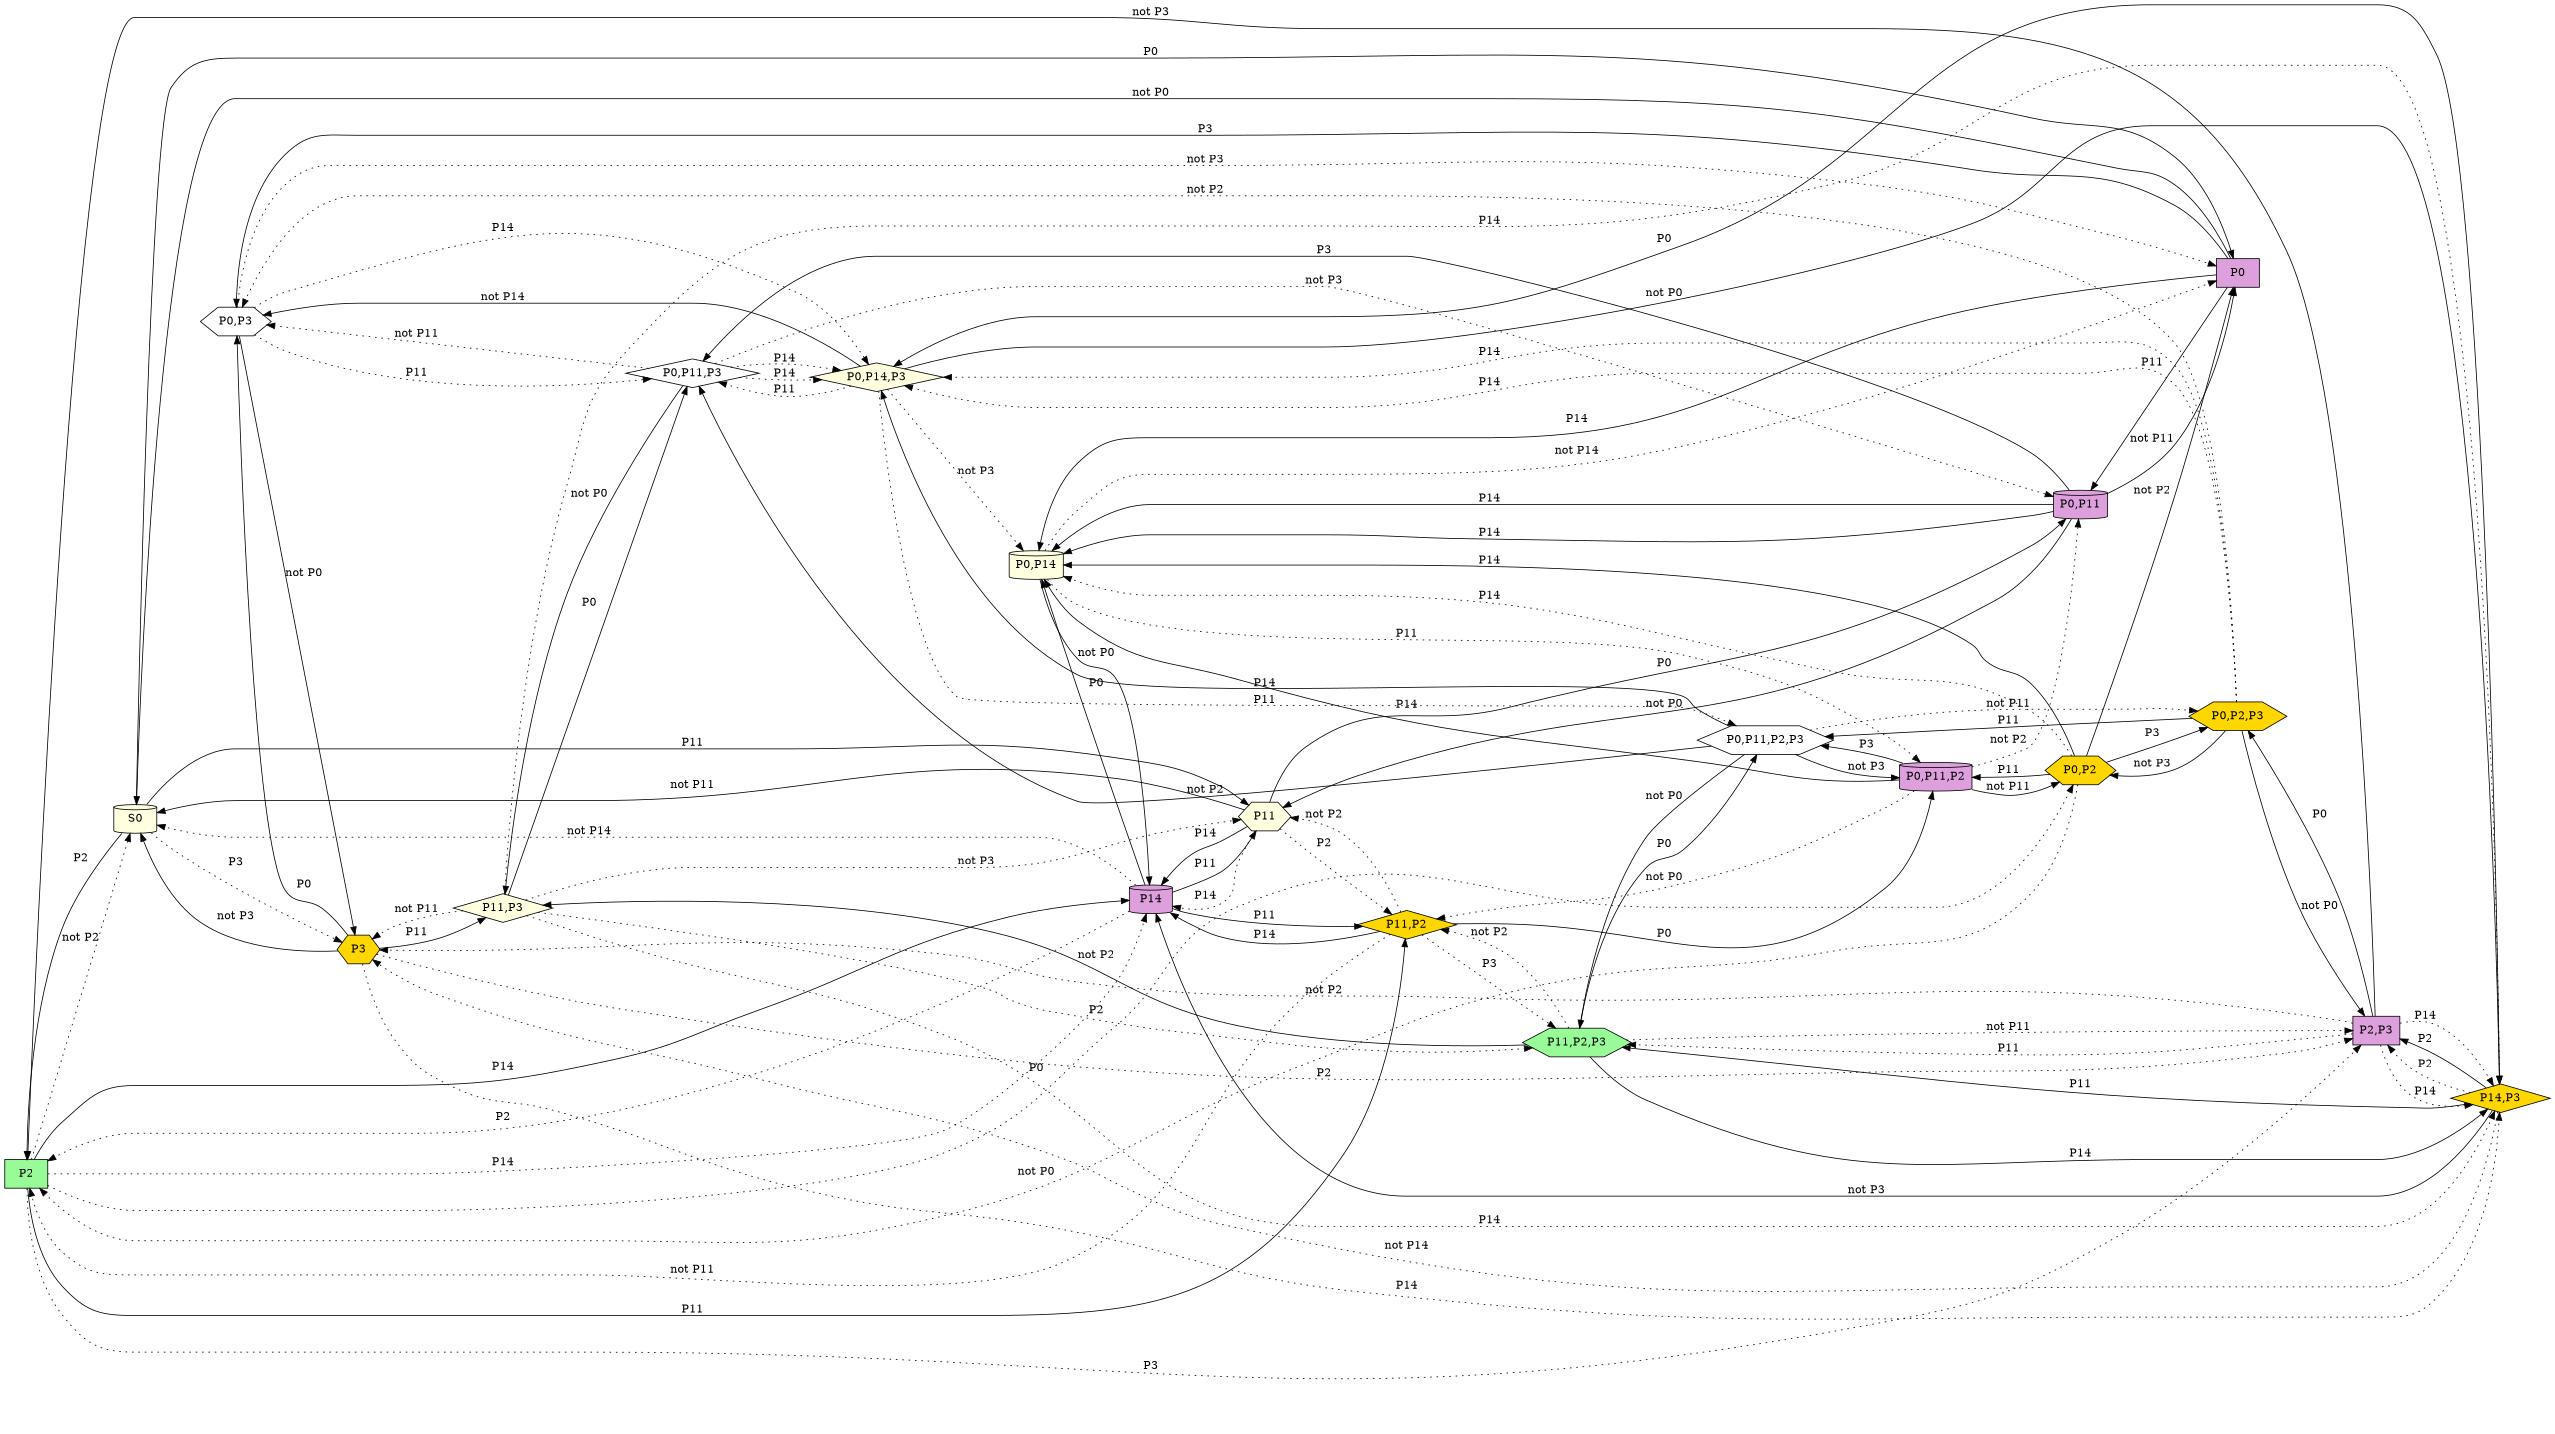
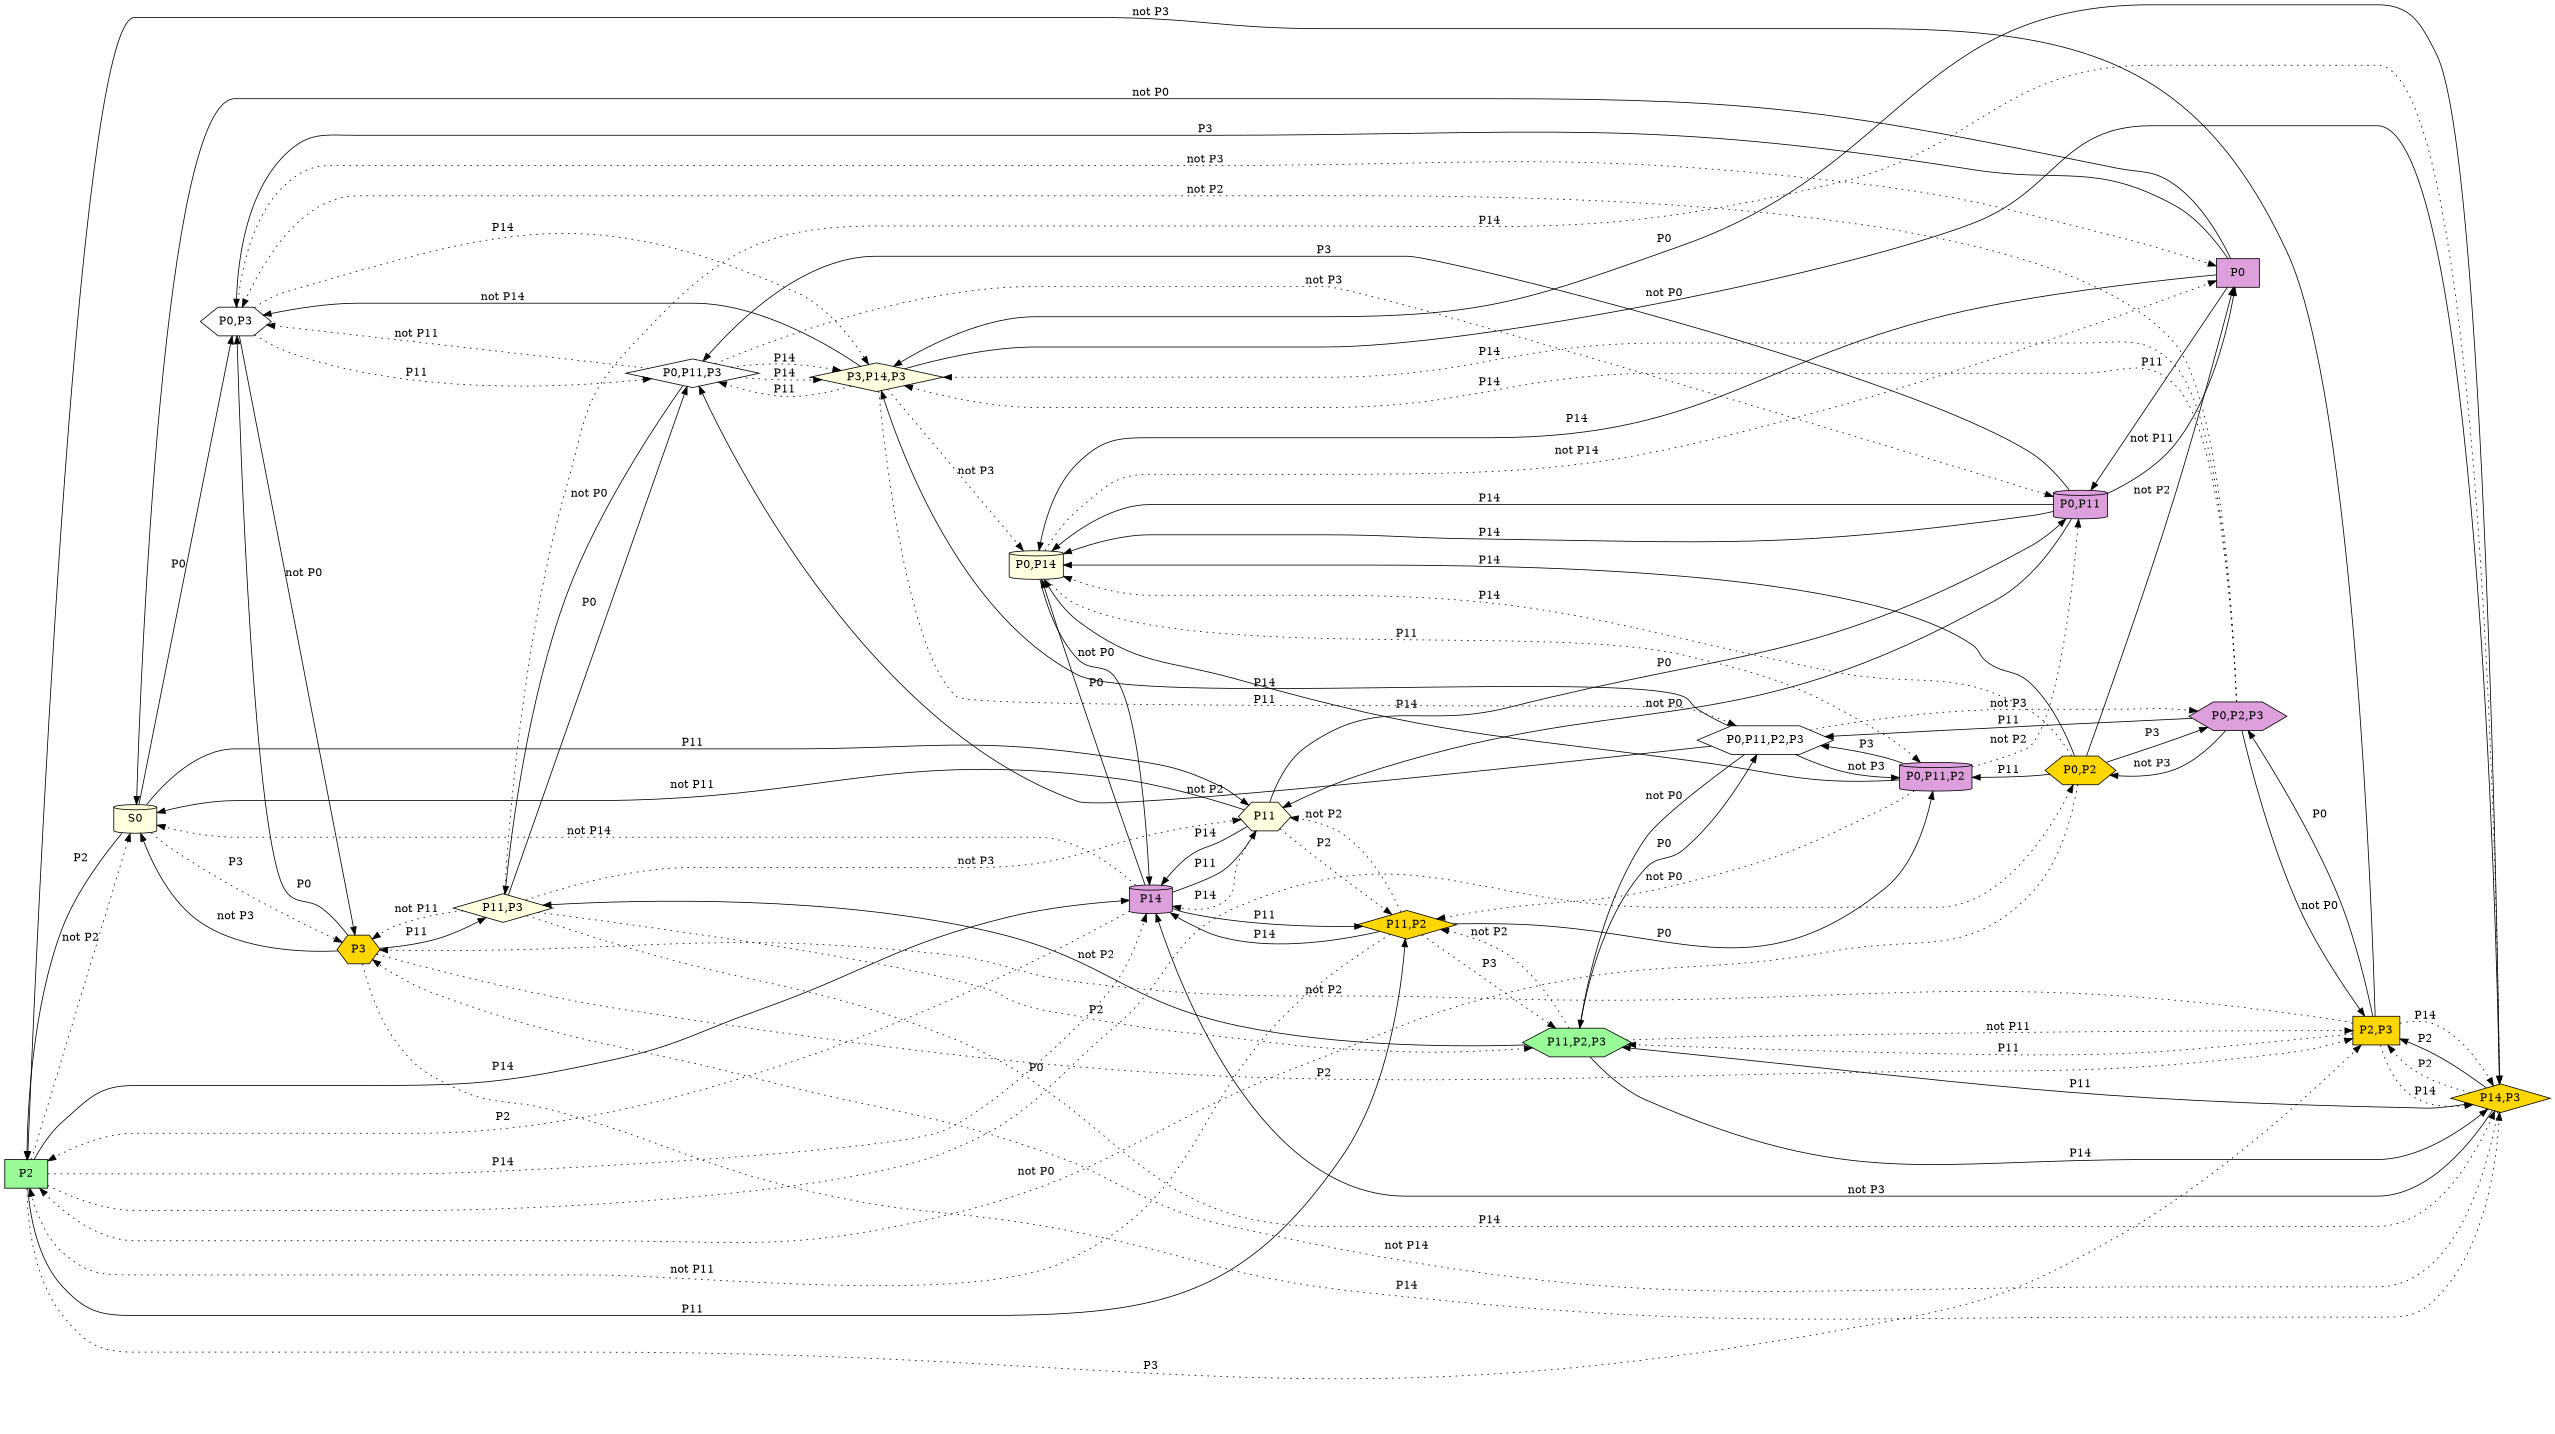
(870, 58) -> (185, 574)
(877, 377) -> (877, 377)
(2009, 704) -> (2009, 704)
(2238, 716) -> (2238, 716)
(2013, 795) -> none
(2376, 1031) -> (2376, 1031)
